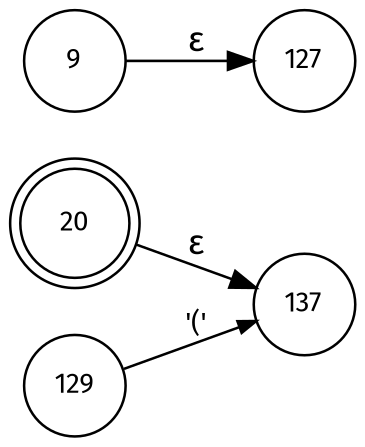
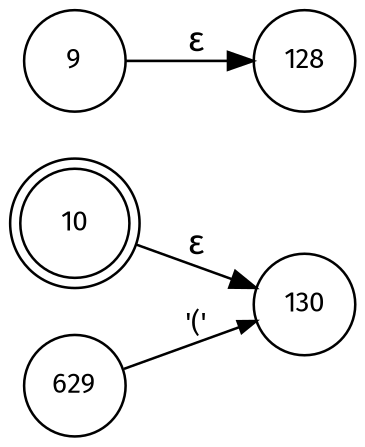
(304, 61) -> (304, 61)
(75, 223) -> (75, 223)
(304, 304) -> (304, 304)
(75, 386) -> (75, 386)
